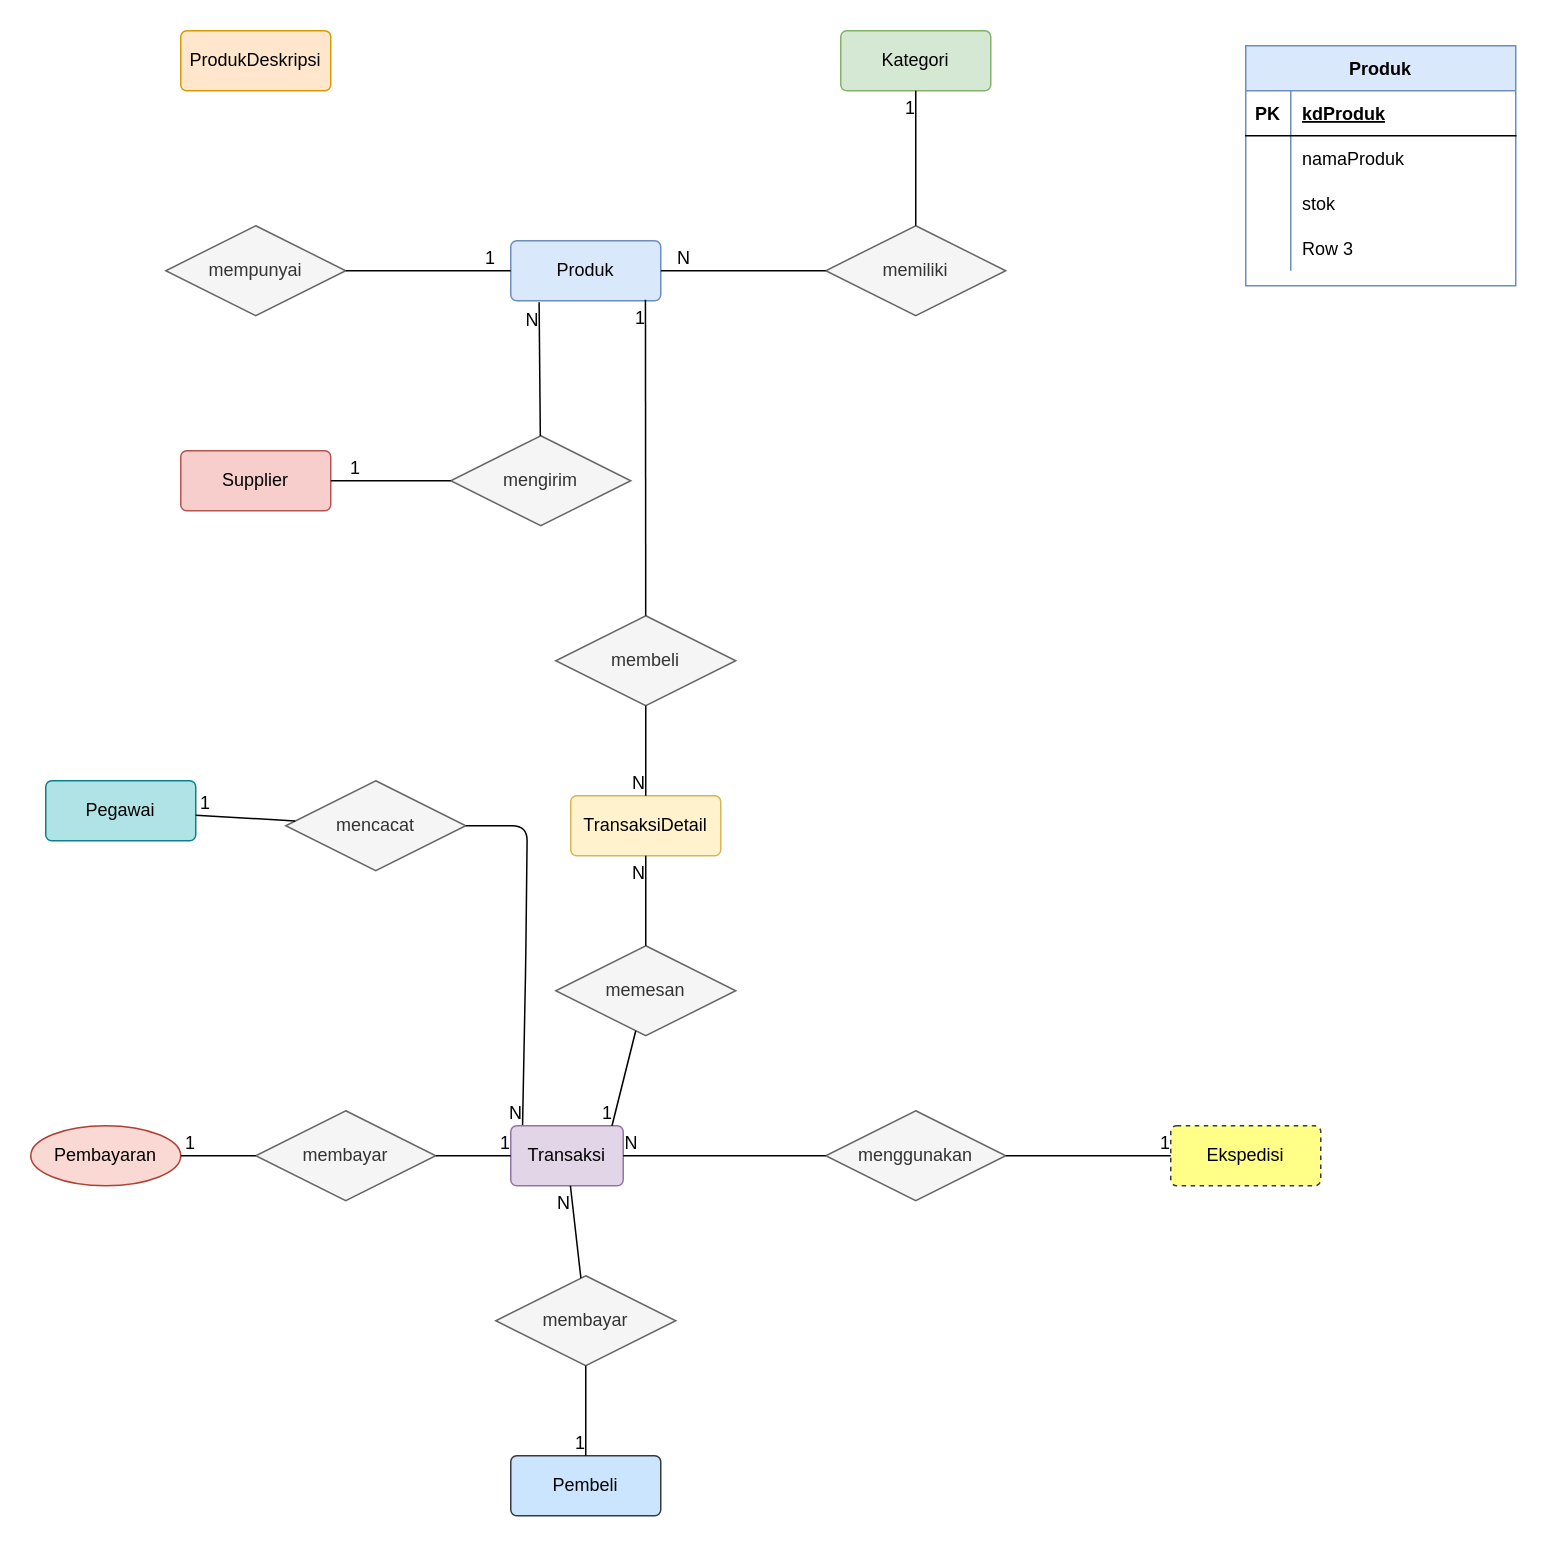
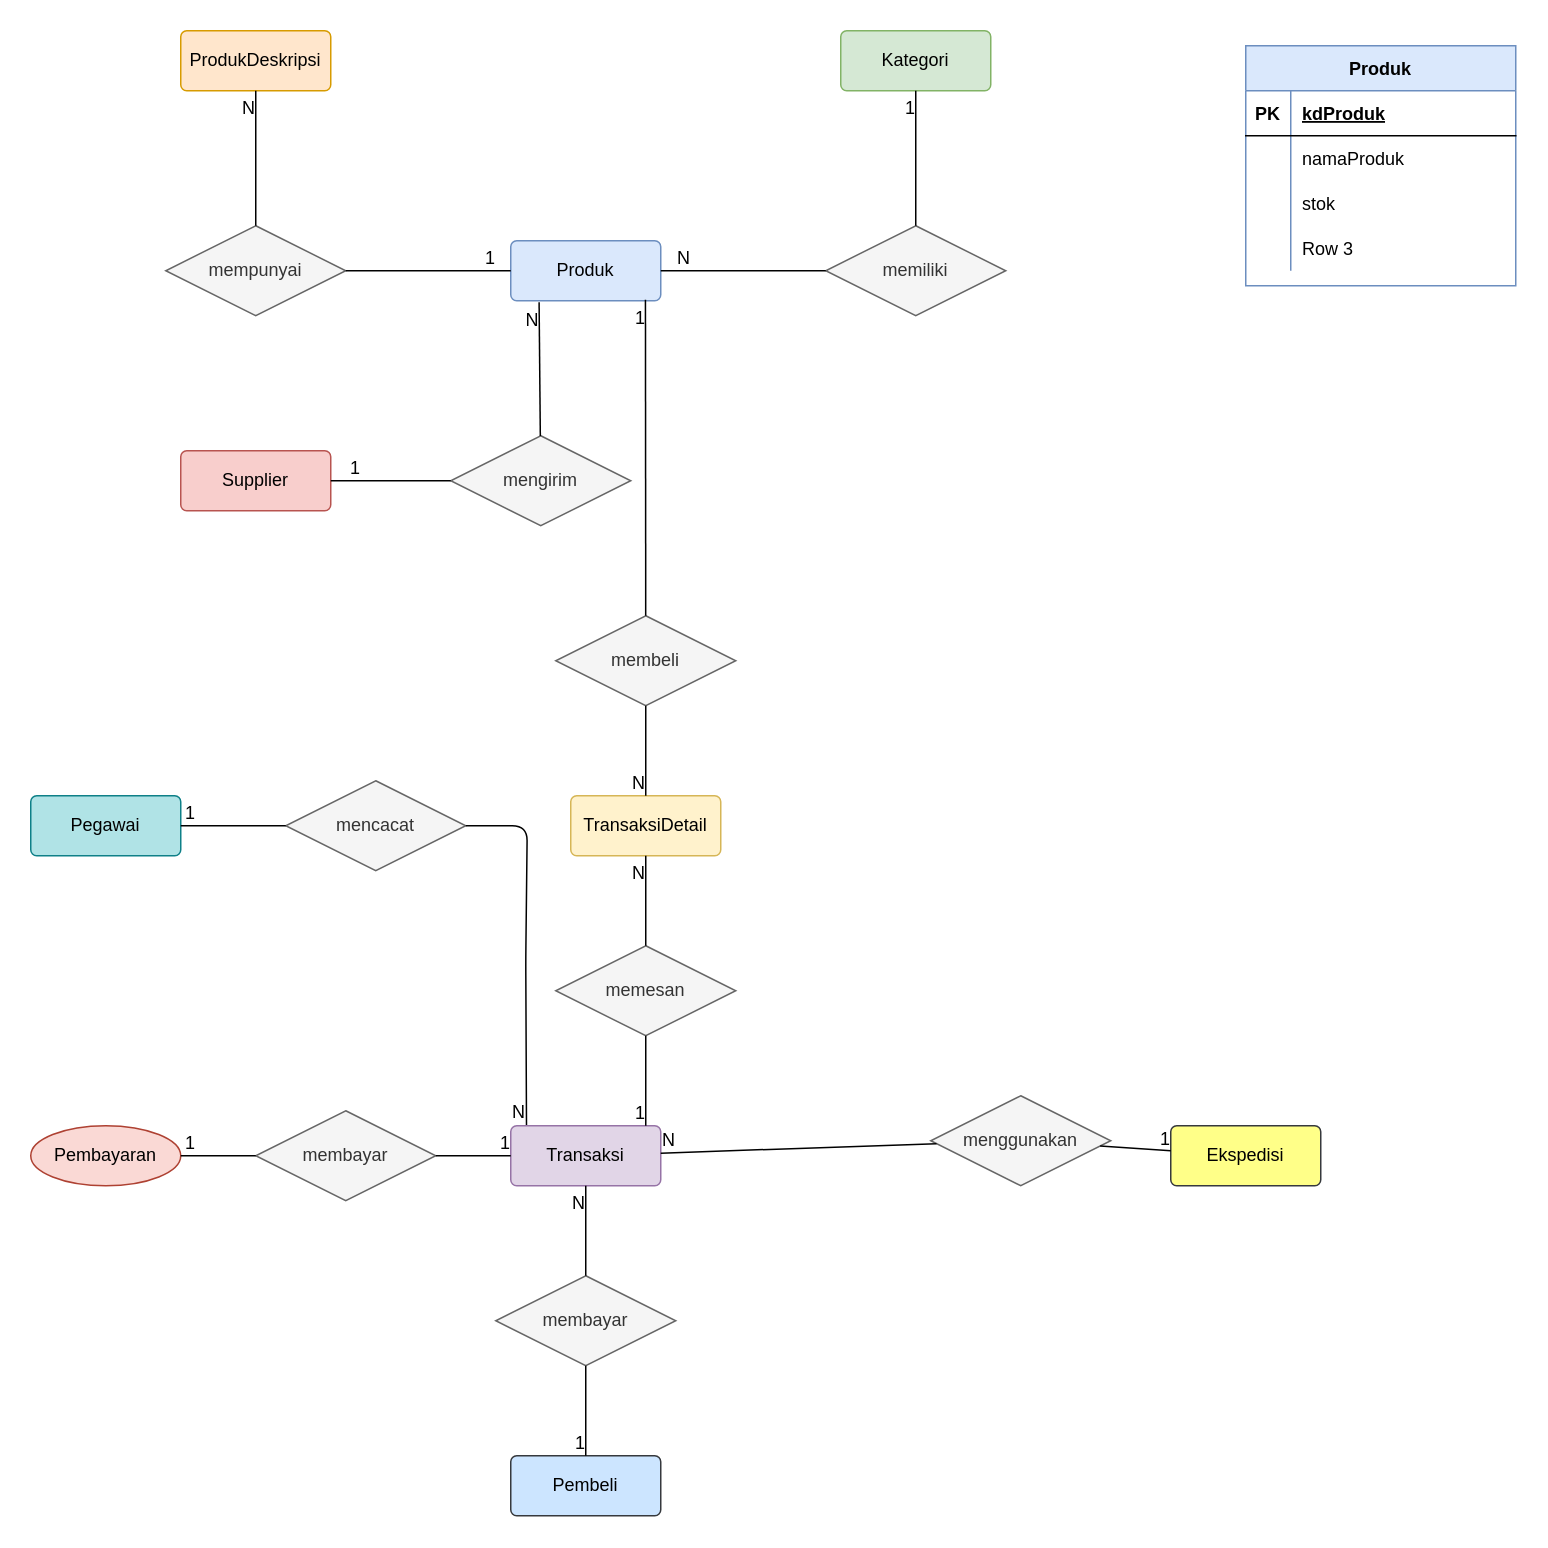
none -> (256, 159)
(121, 811) -> (106, 826)
(567, 1156) -> (586, 1156)
(916, 1156) -> (1021, 1141)
(1246, 1156) -> (1246, 1156)
